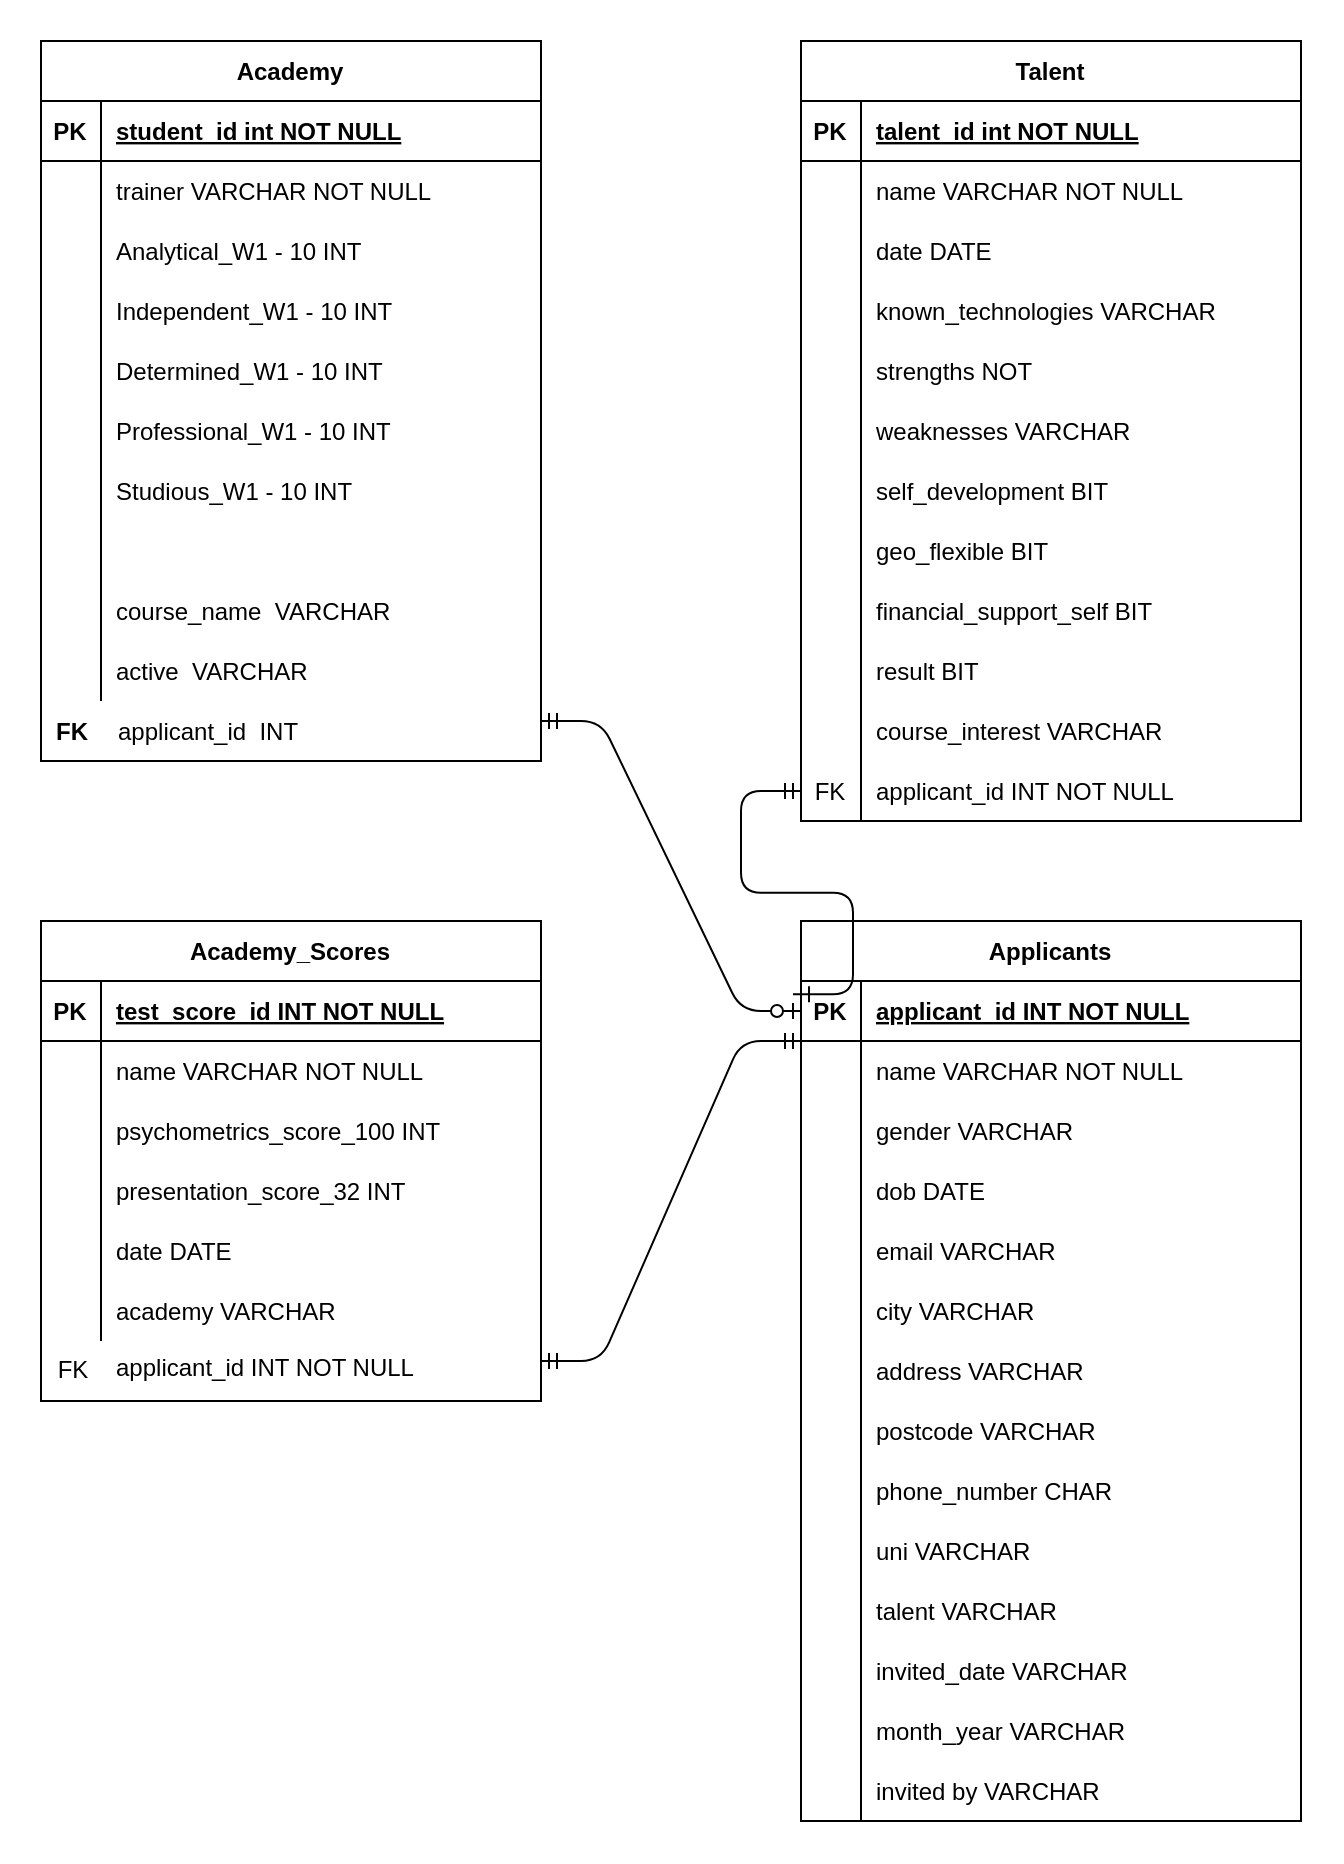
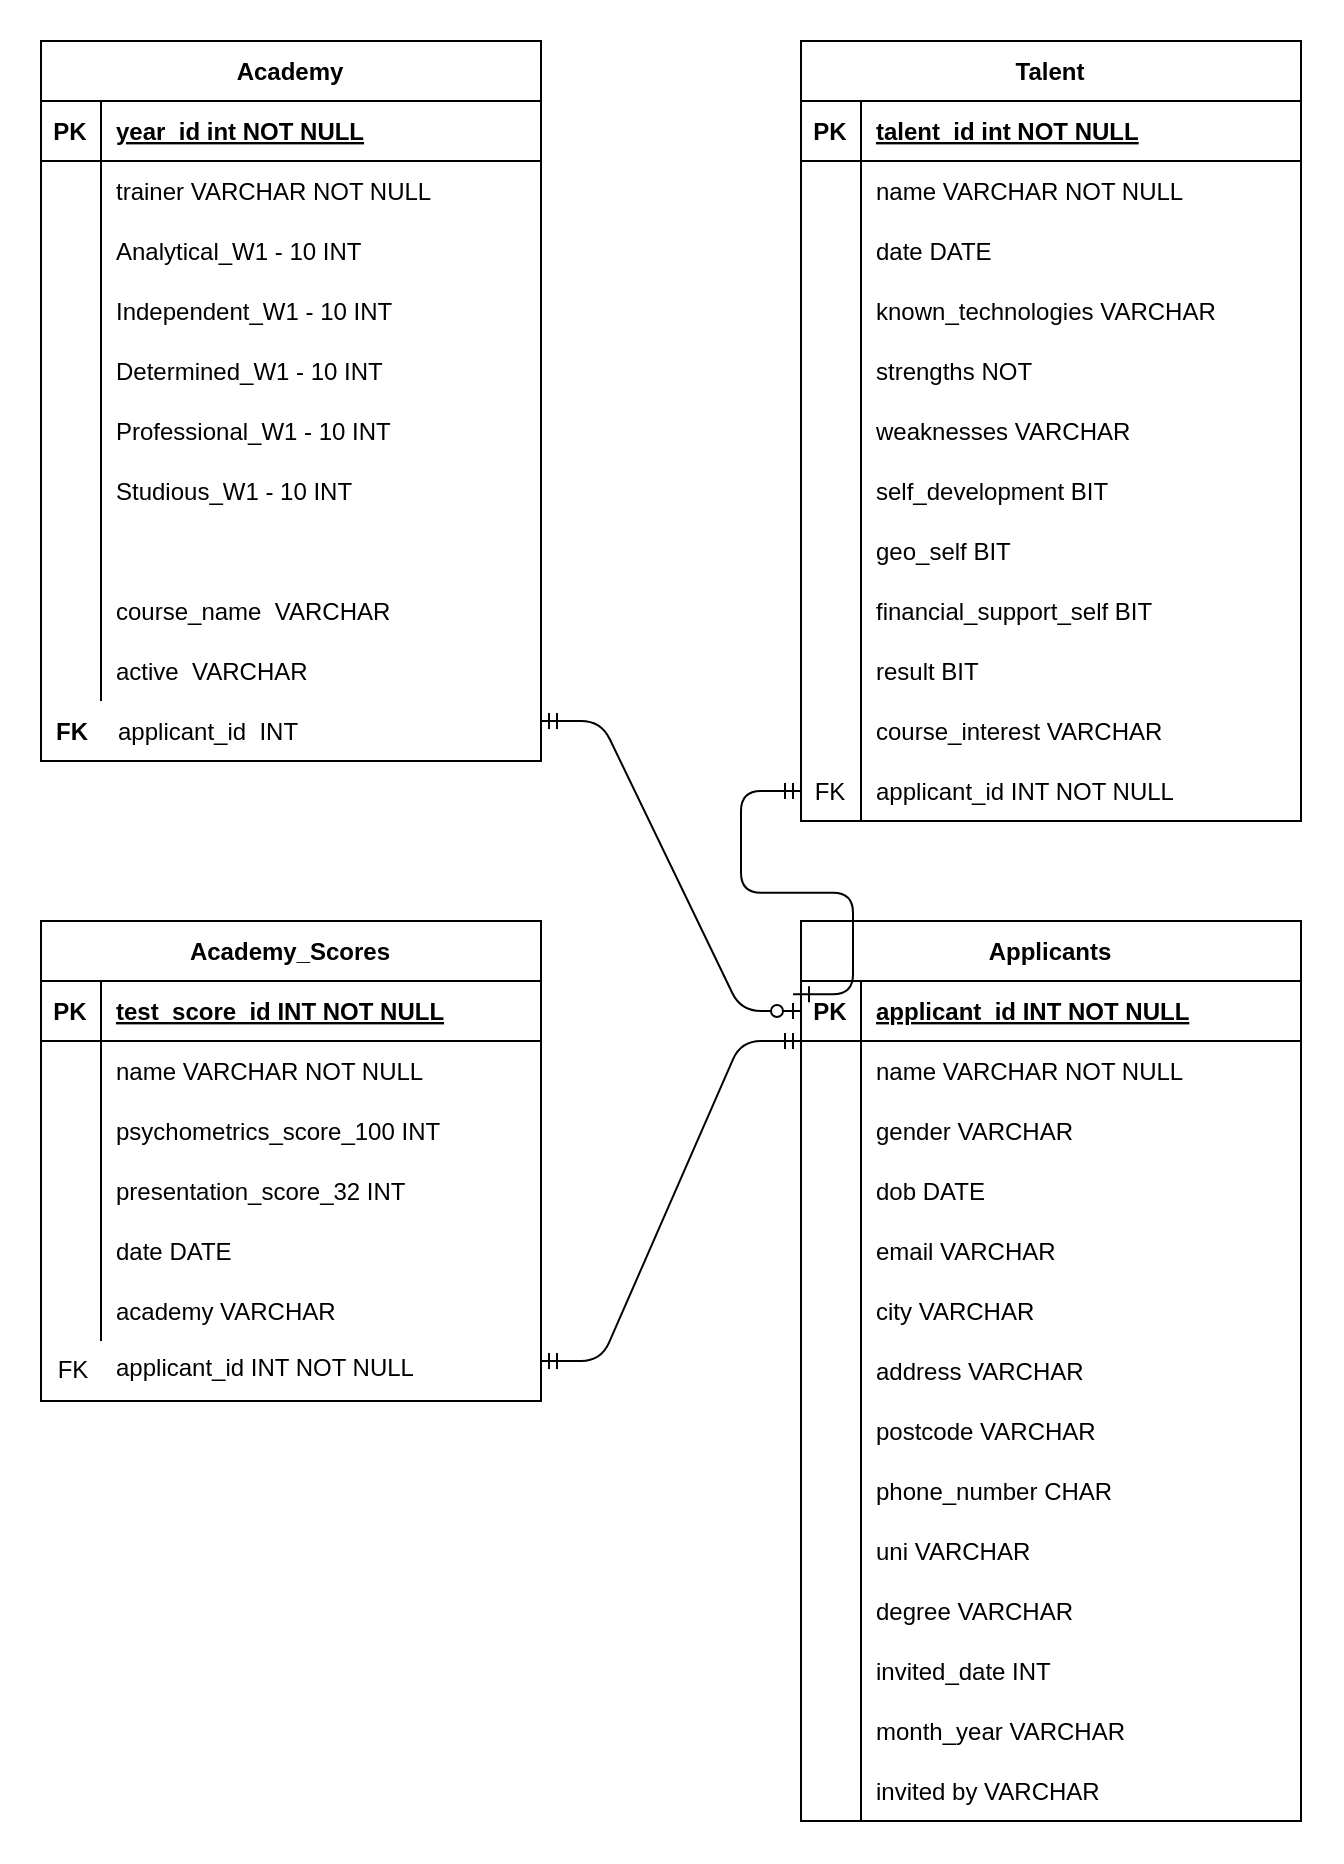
(258, 132) -> (238, 132)
(971, 552) -> (950, 552)
(964, 1612) -> (967, 1612)
(1001, 1672) -> (974, 1672)
